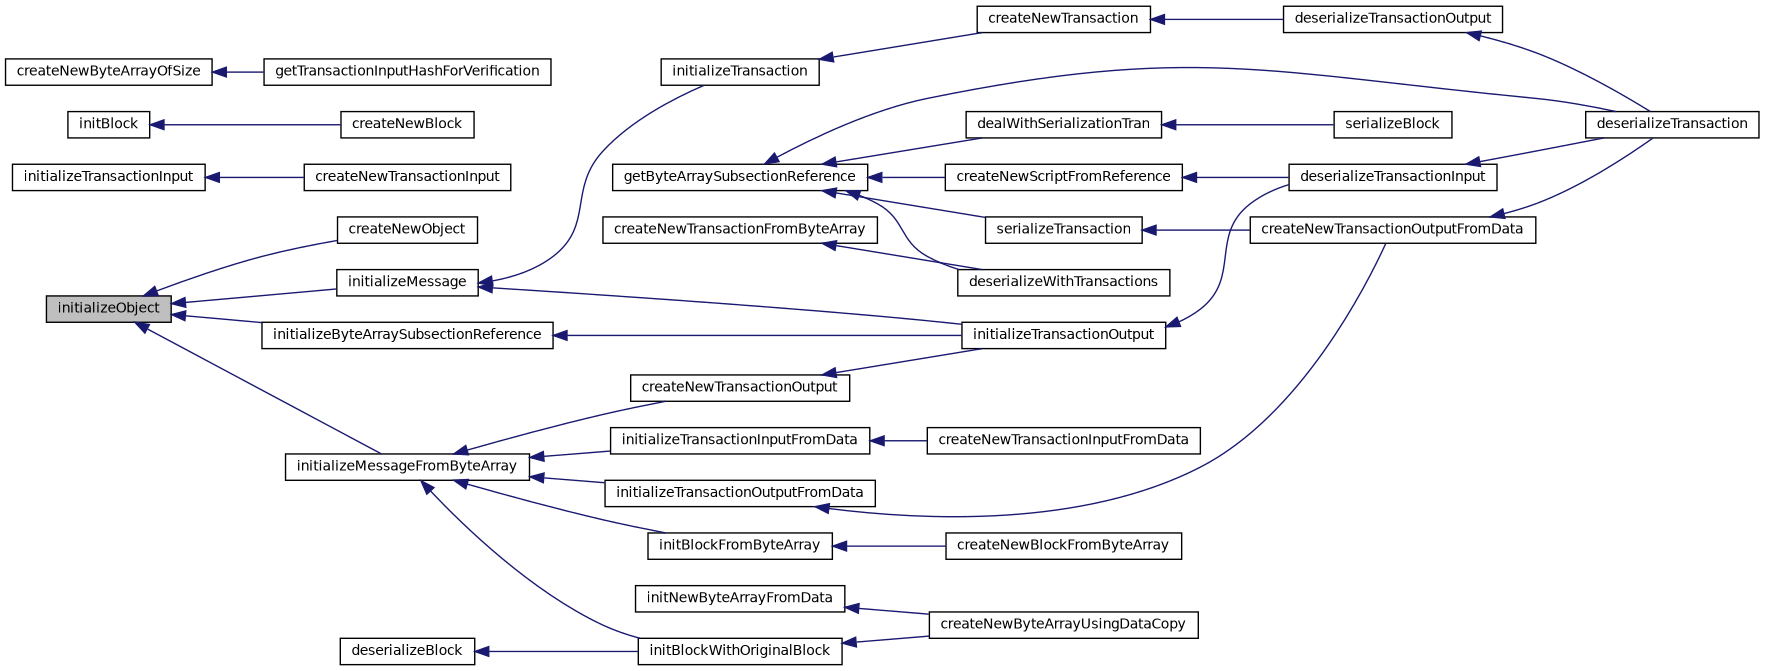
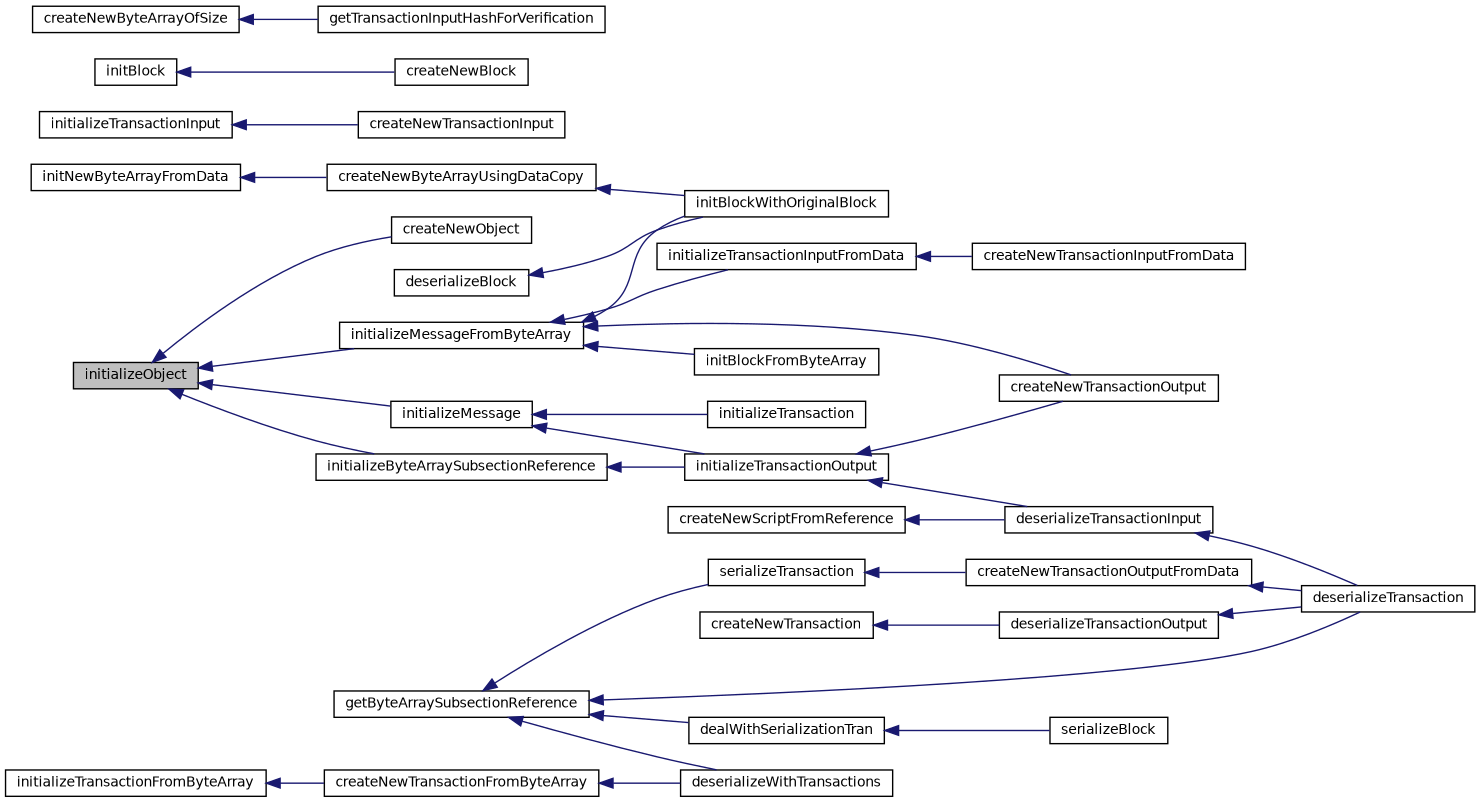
(908, 45) -> none
(914, 177) -> none
(909, 361) -> (967, 428)
(740, 493) -> none
(1064, 546) -> none
(893, 639) -> (647, 192)
none -> (136, 783)
